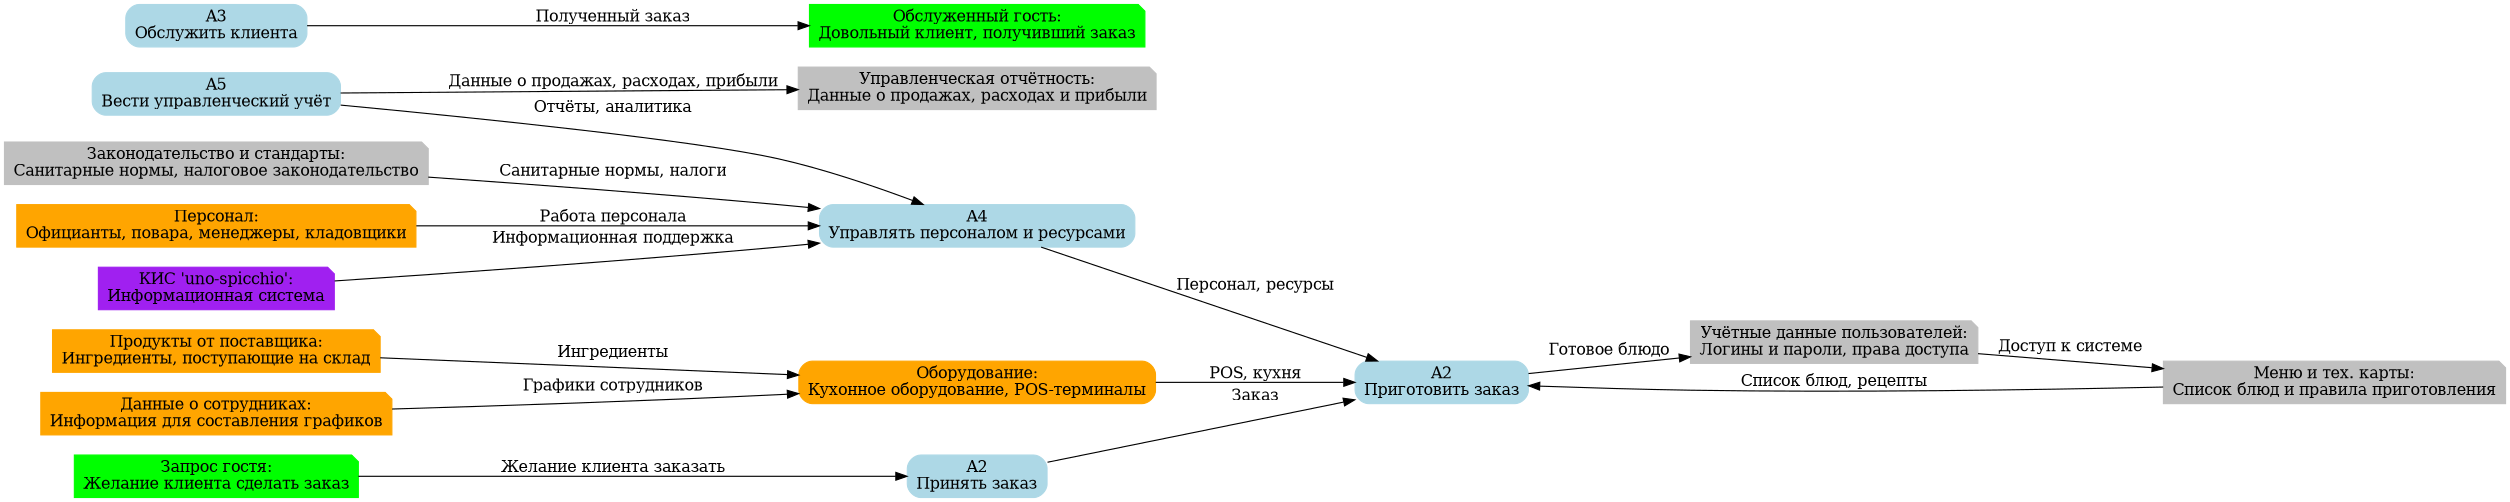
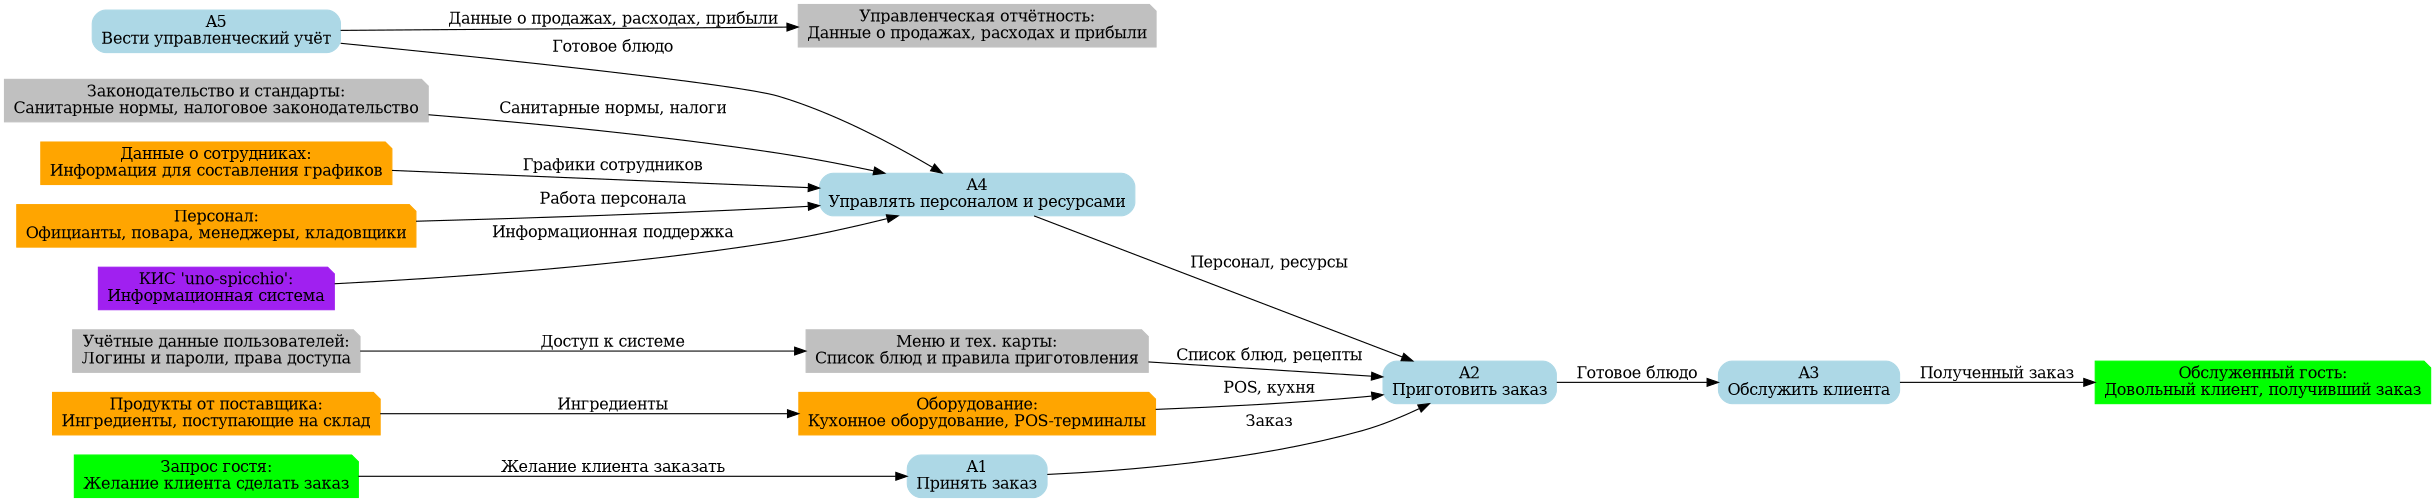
(613, 108) -> (613, 48)
(1604, 366) -> (1632, 382)
(977, 382) -> (977, 414)
(590, 403) -> (600, 179)
(977, 476) -> (977, 476)
